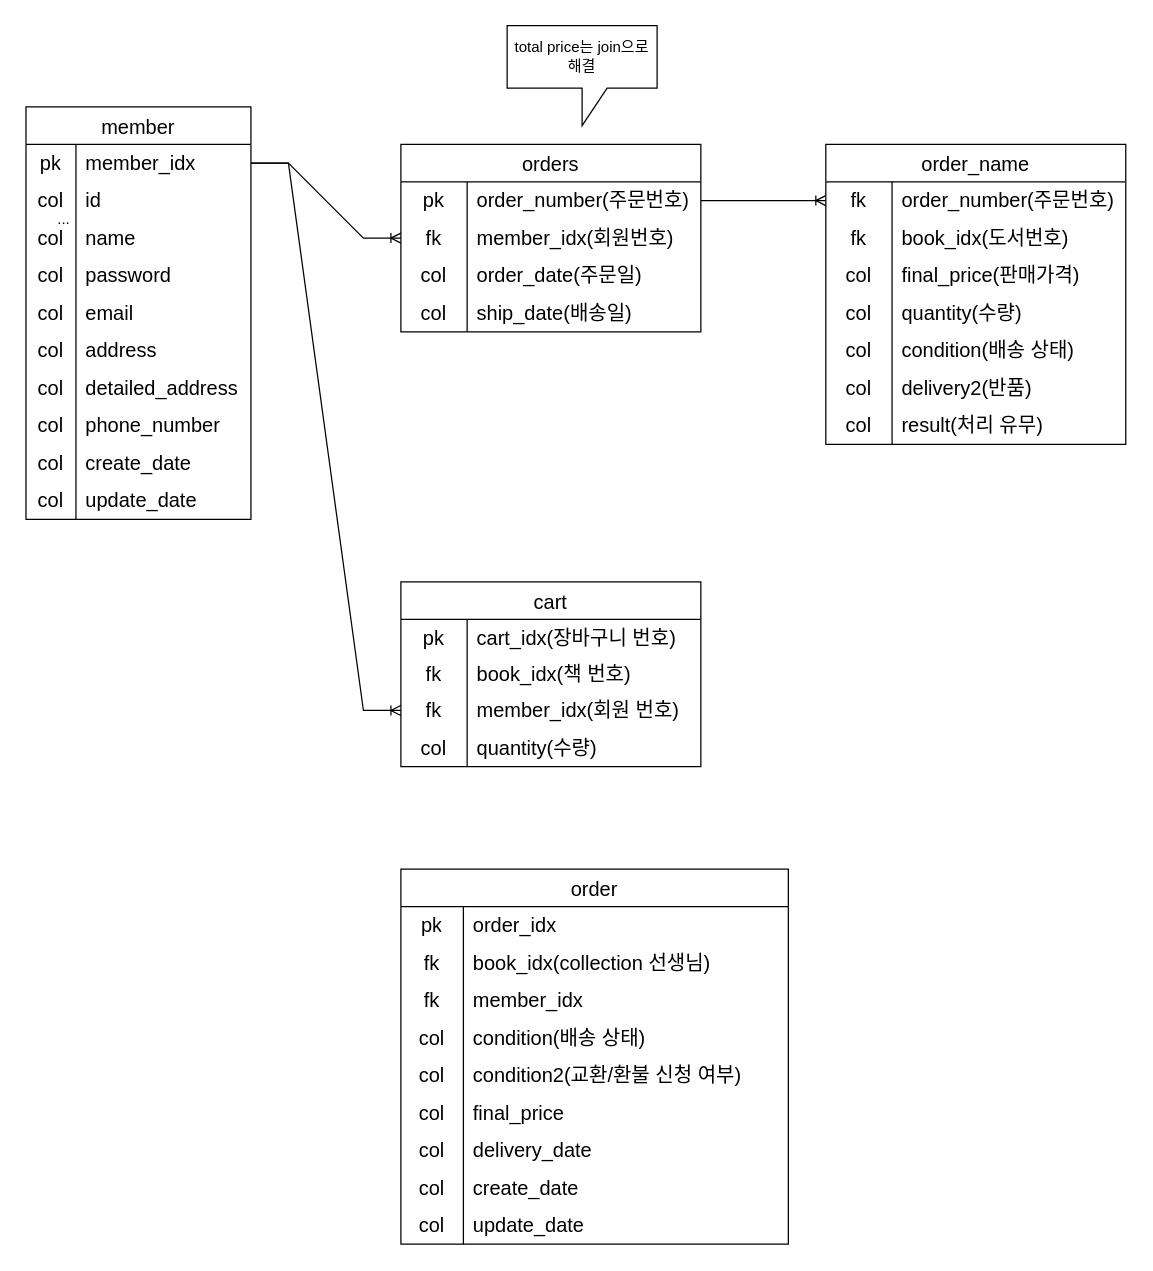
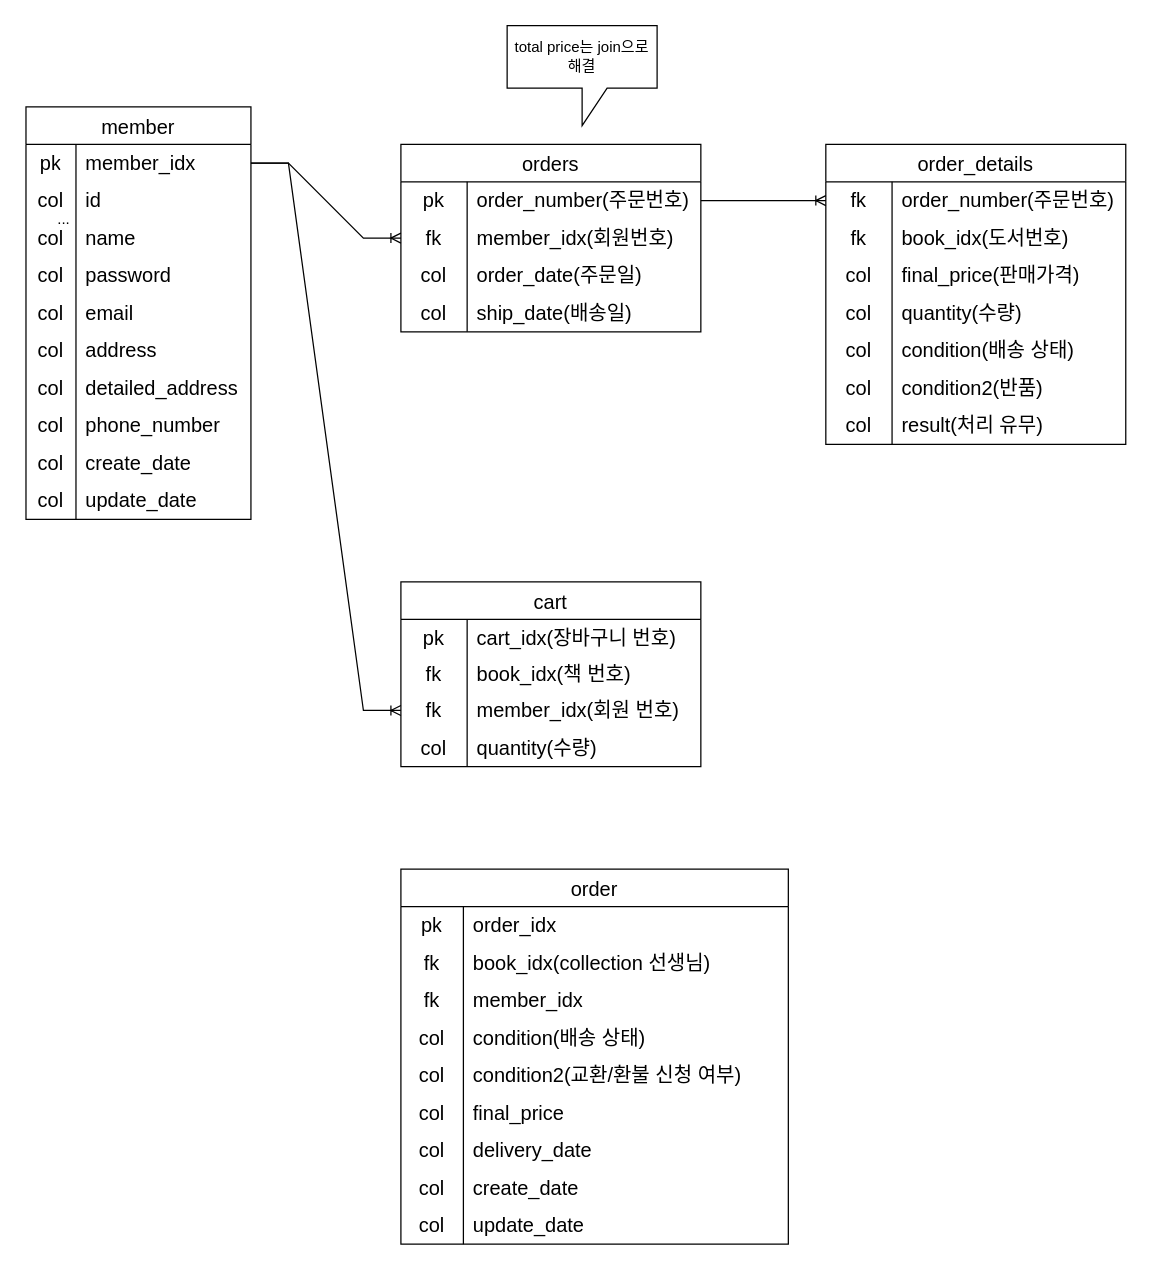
(975, 165) -> (975, 165)
(978, 388) -> (984, 388)
